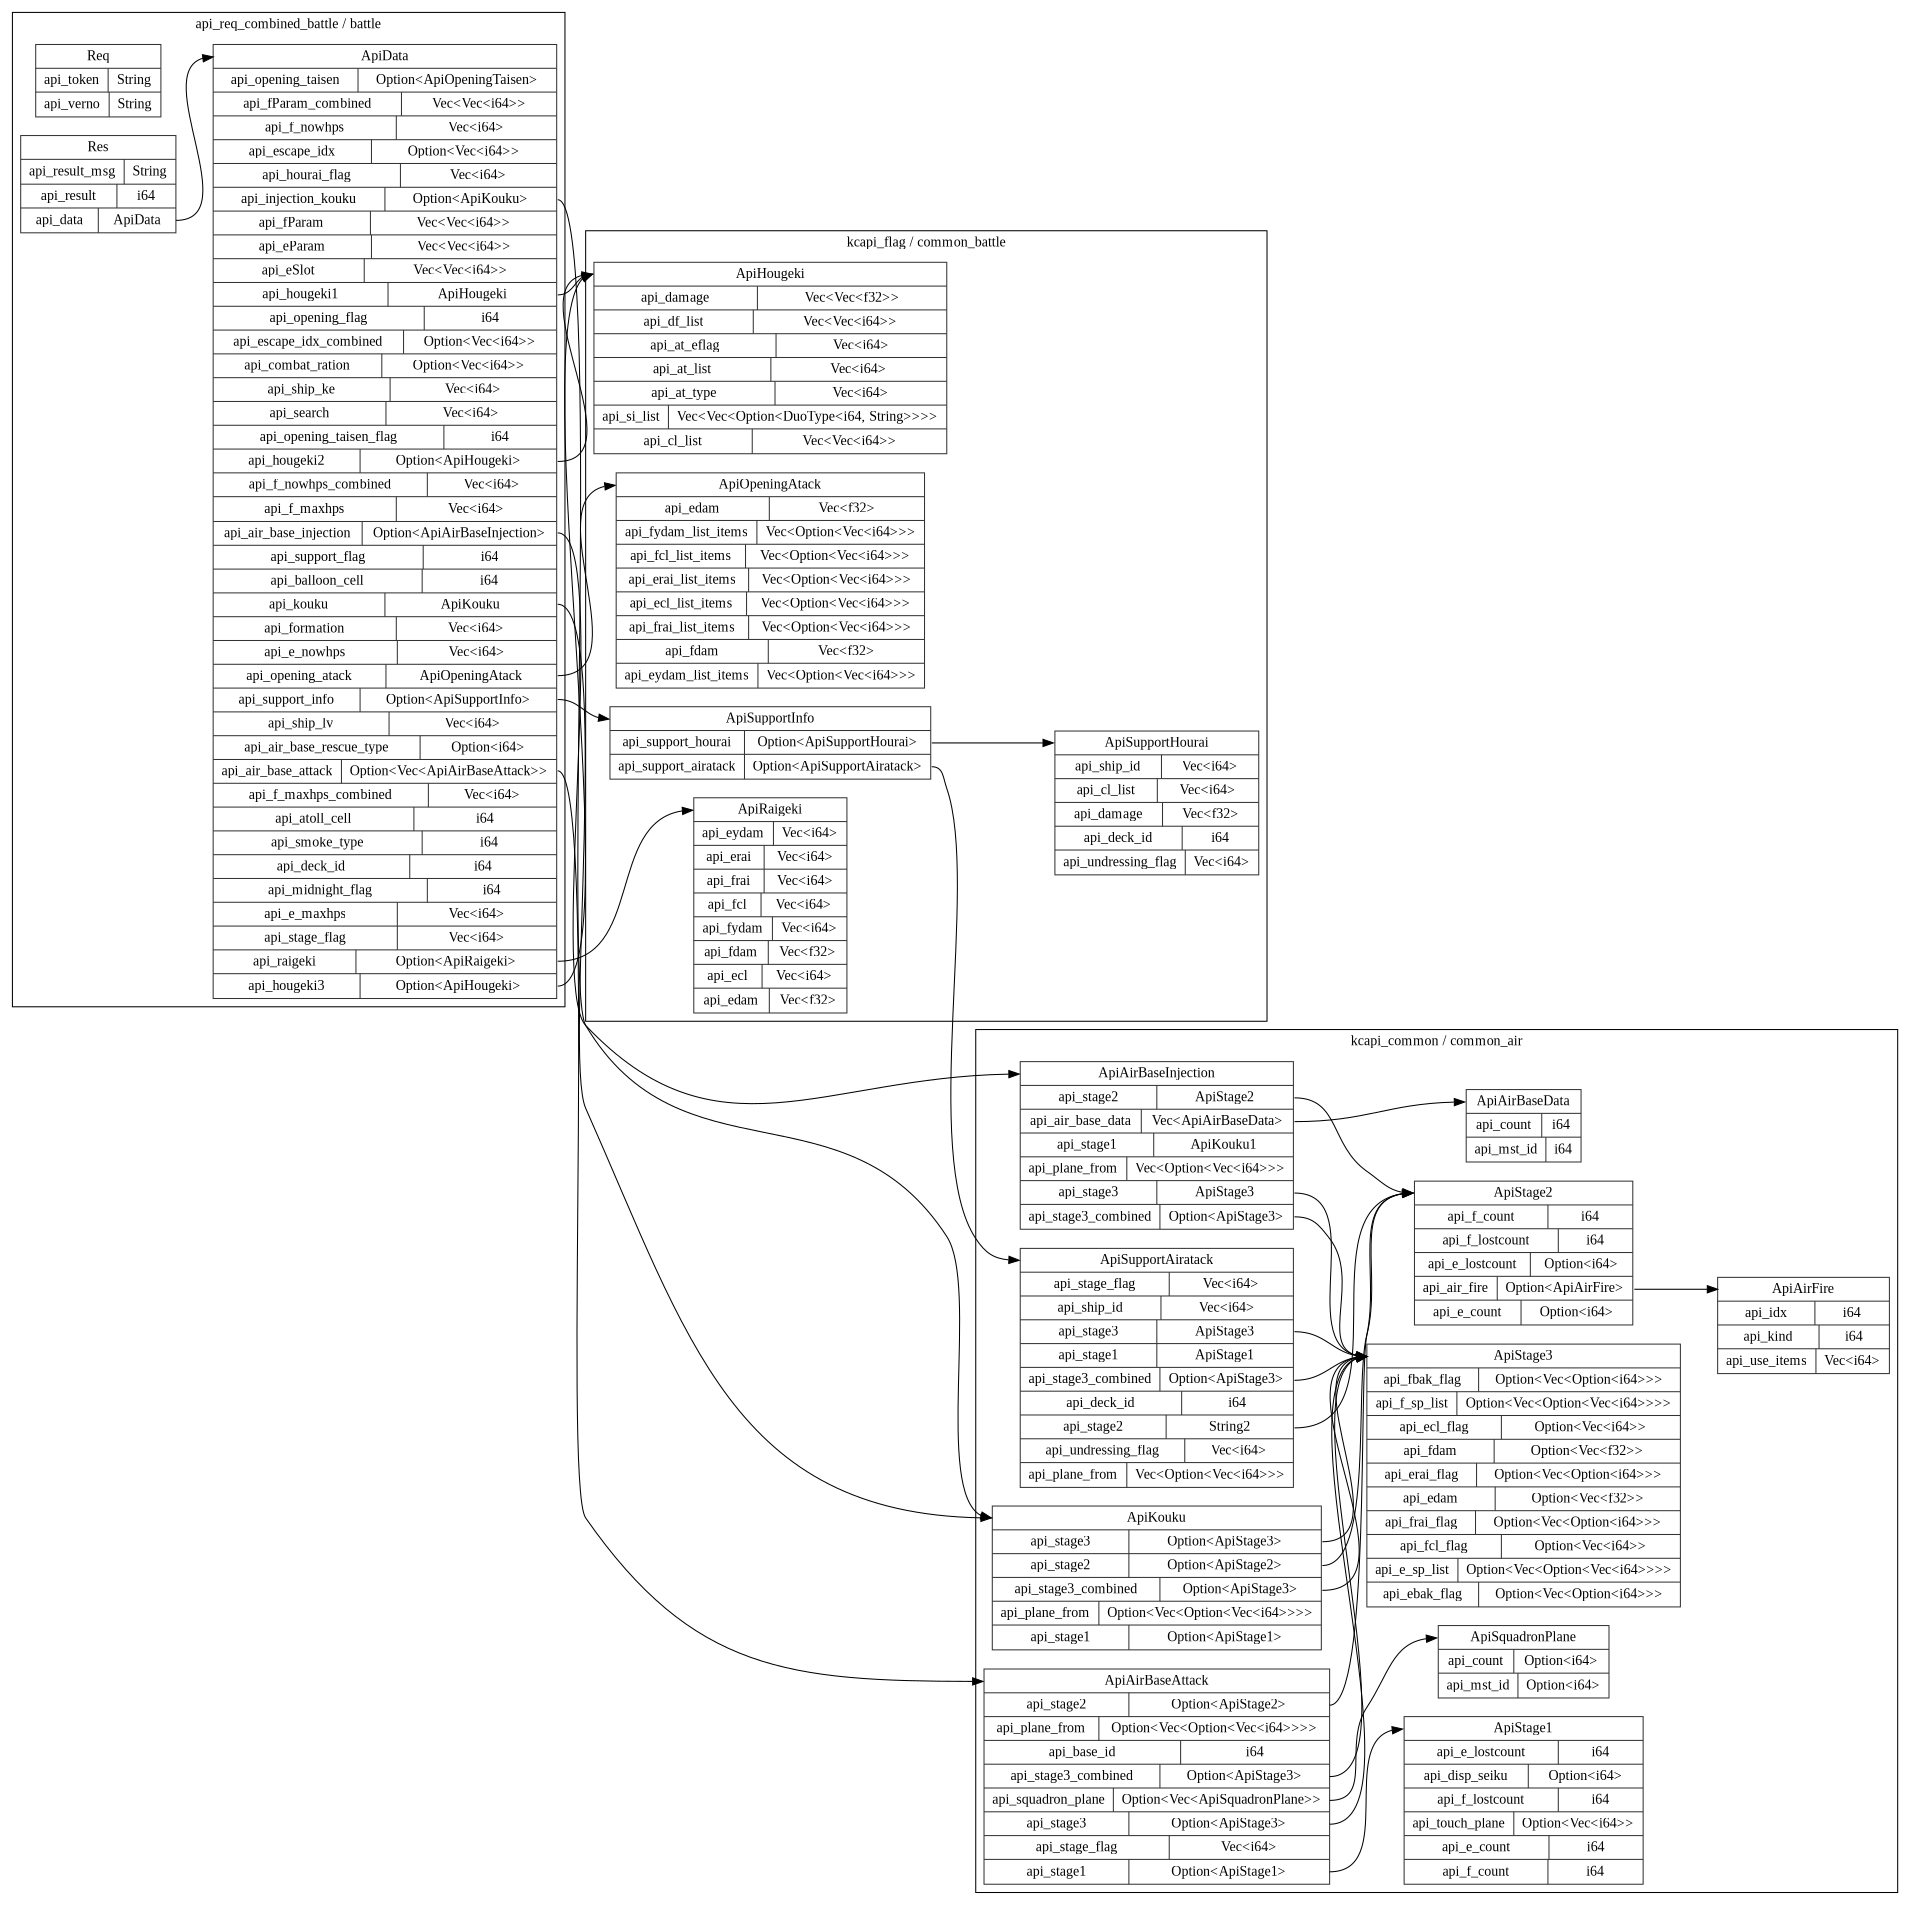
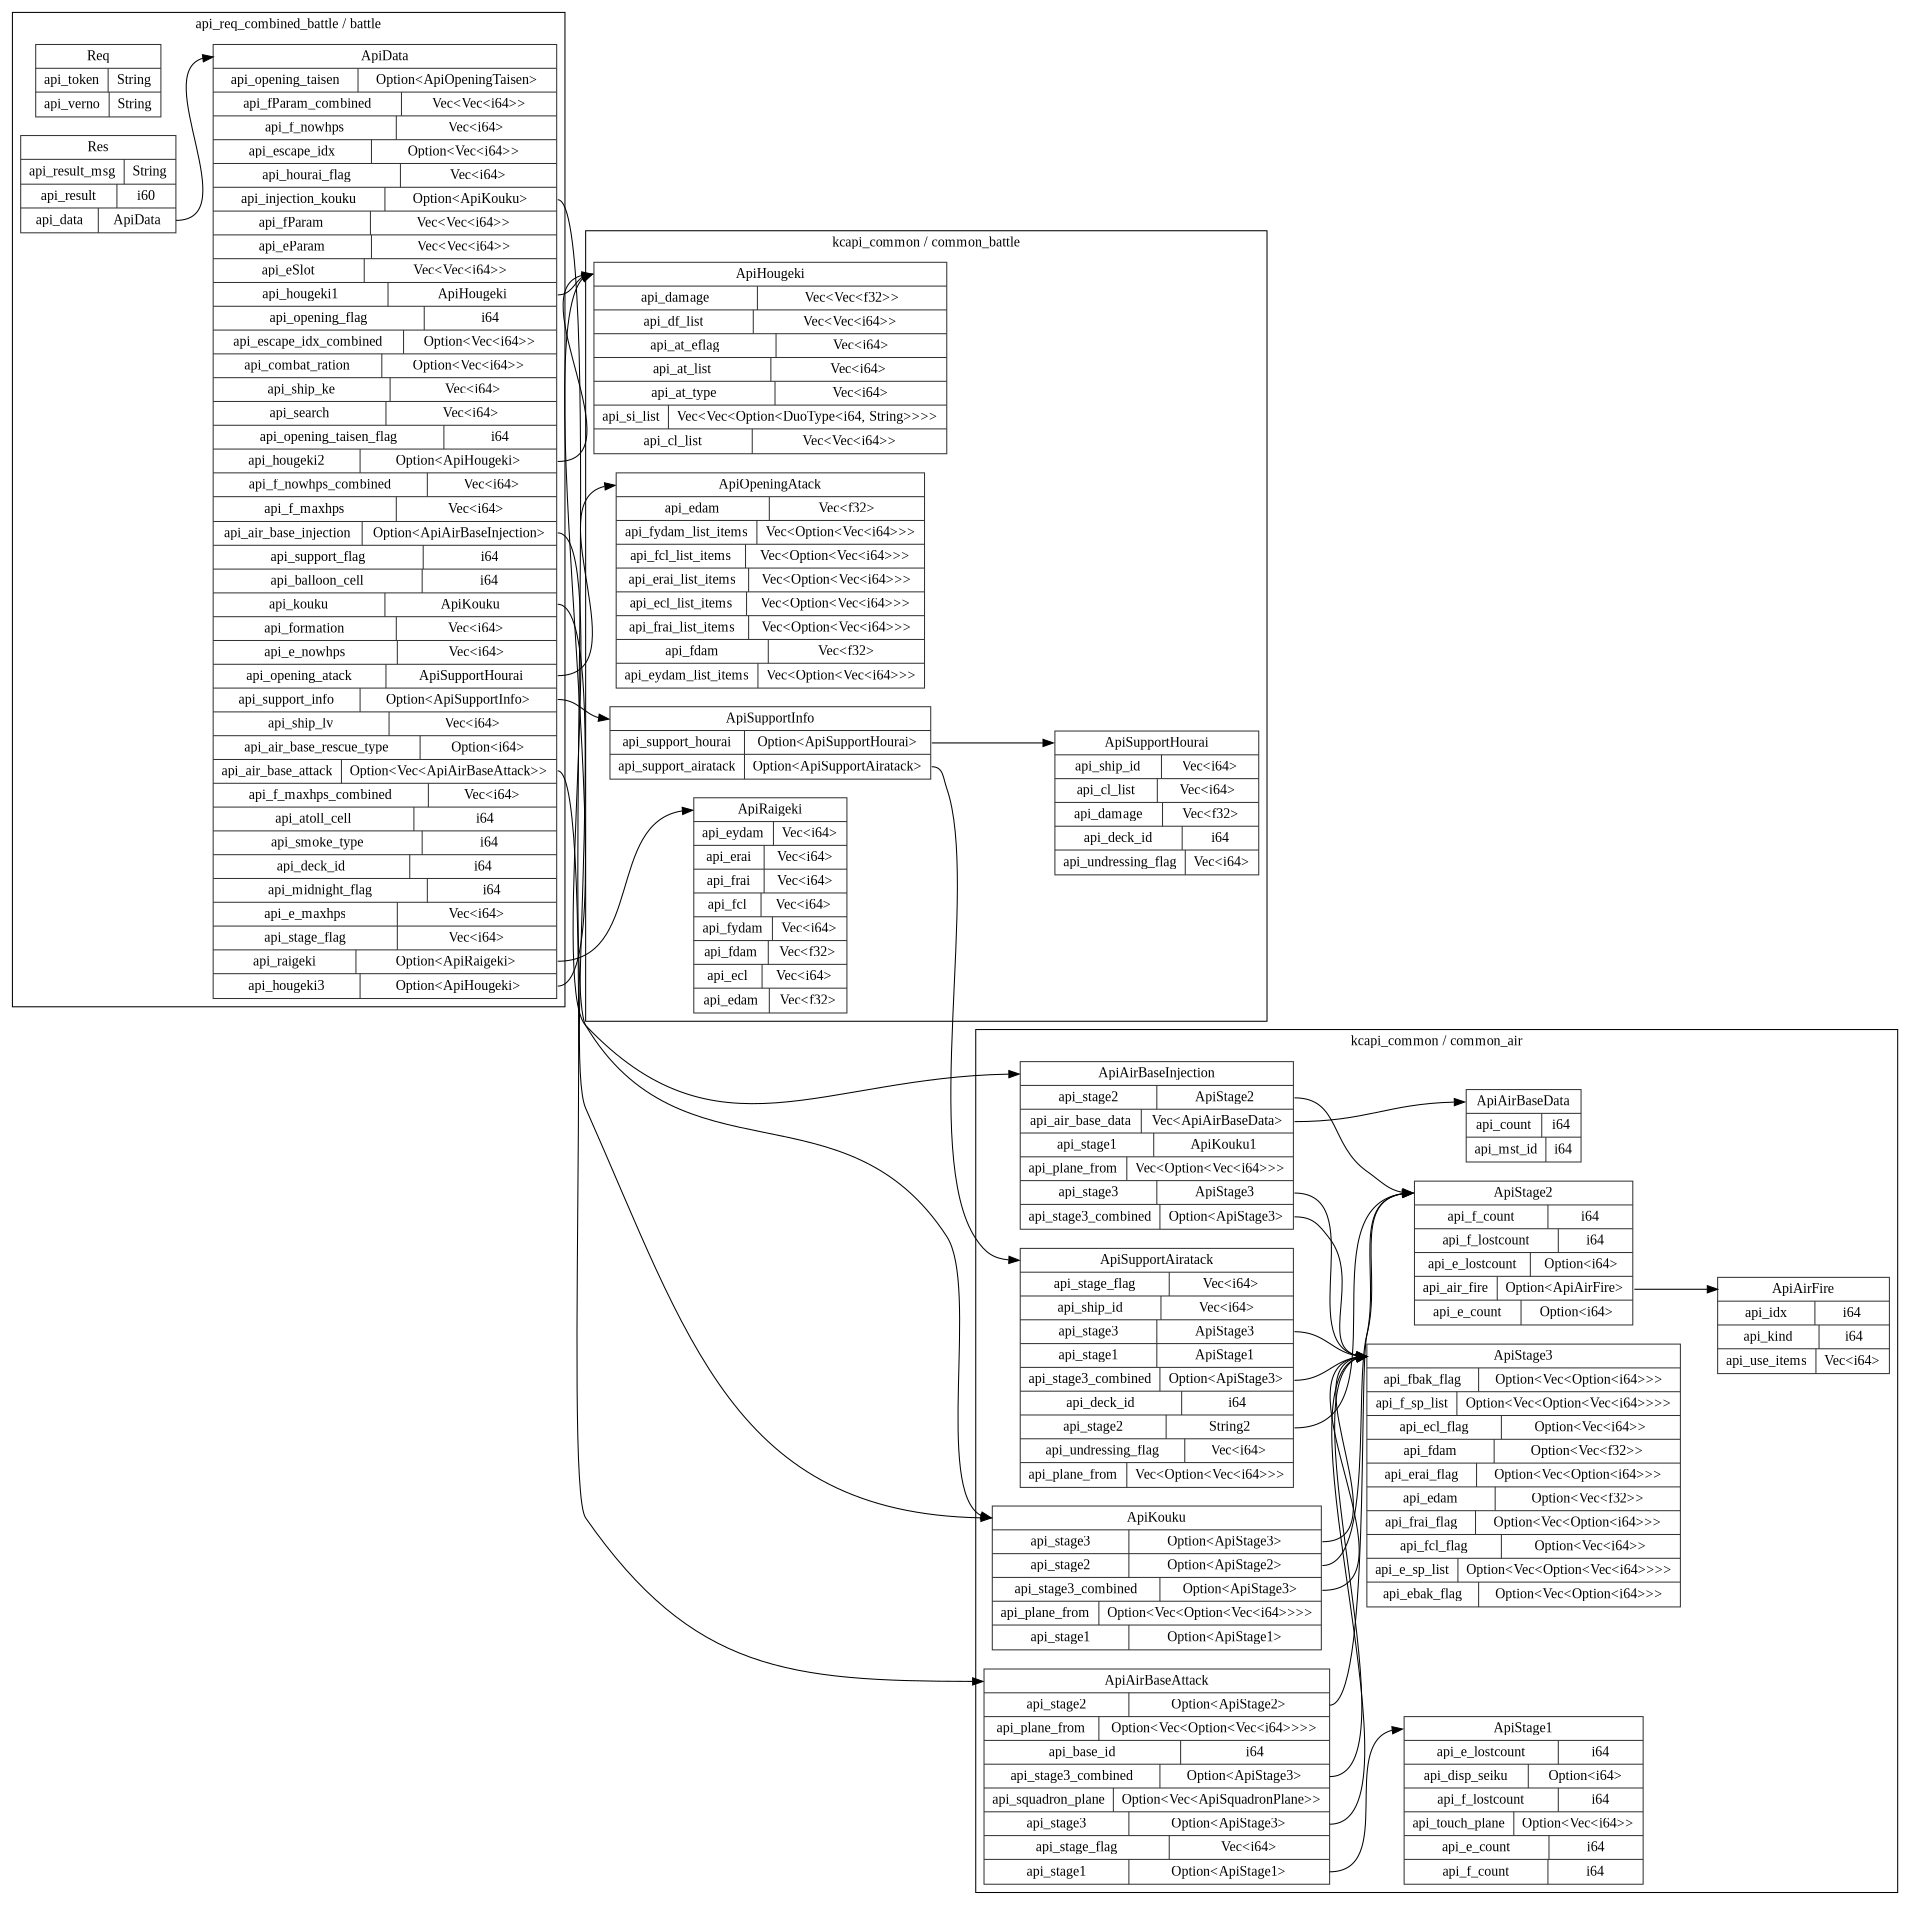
(146, 196) -> (146, 196)
(926, 243) -> (926, 243)
(471, 676) -> (471, 676)
(1524, 1662) -> none
